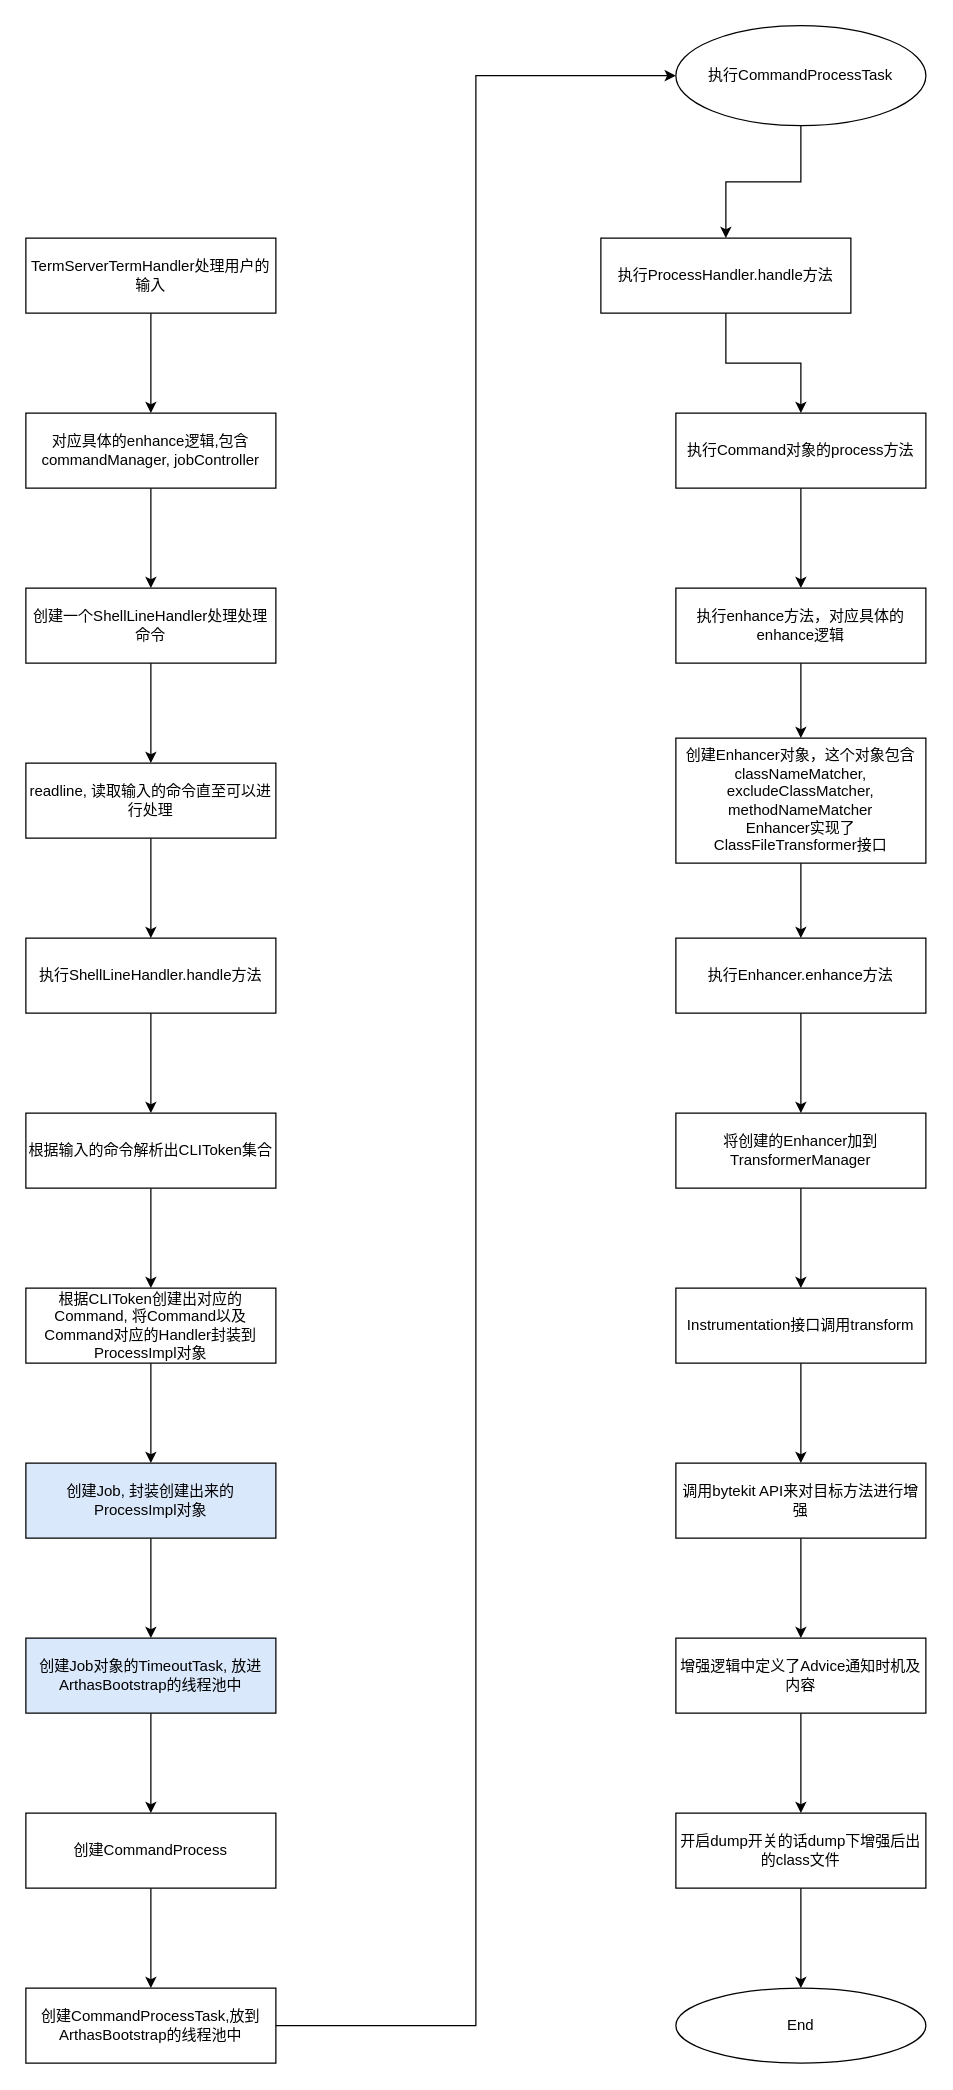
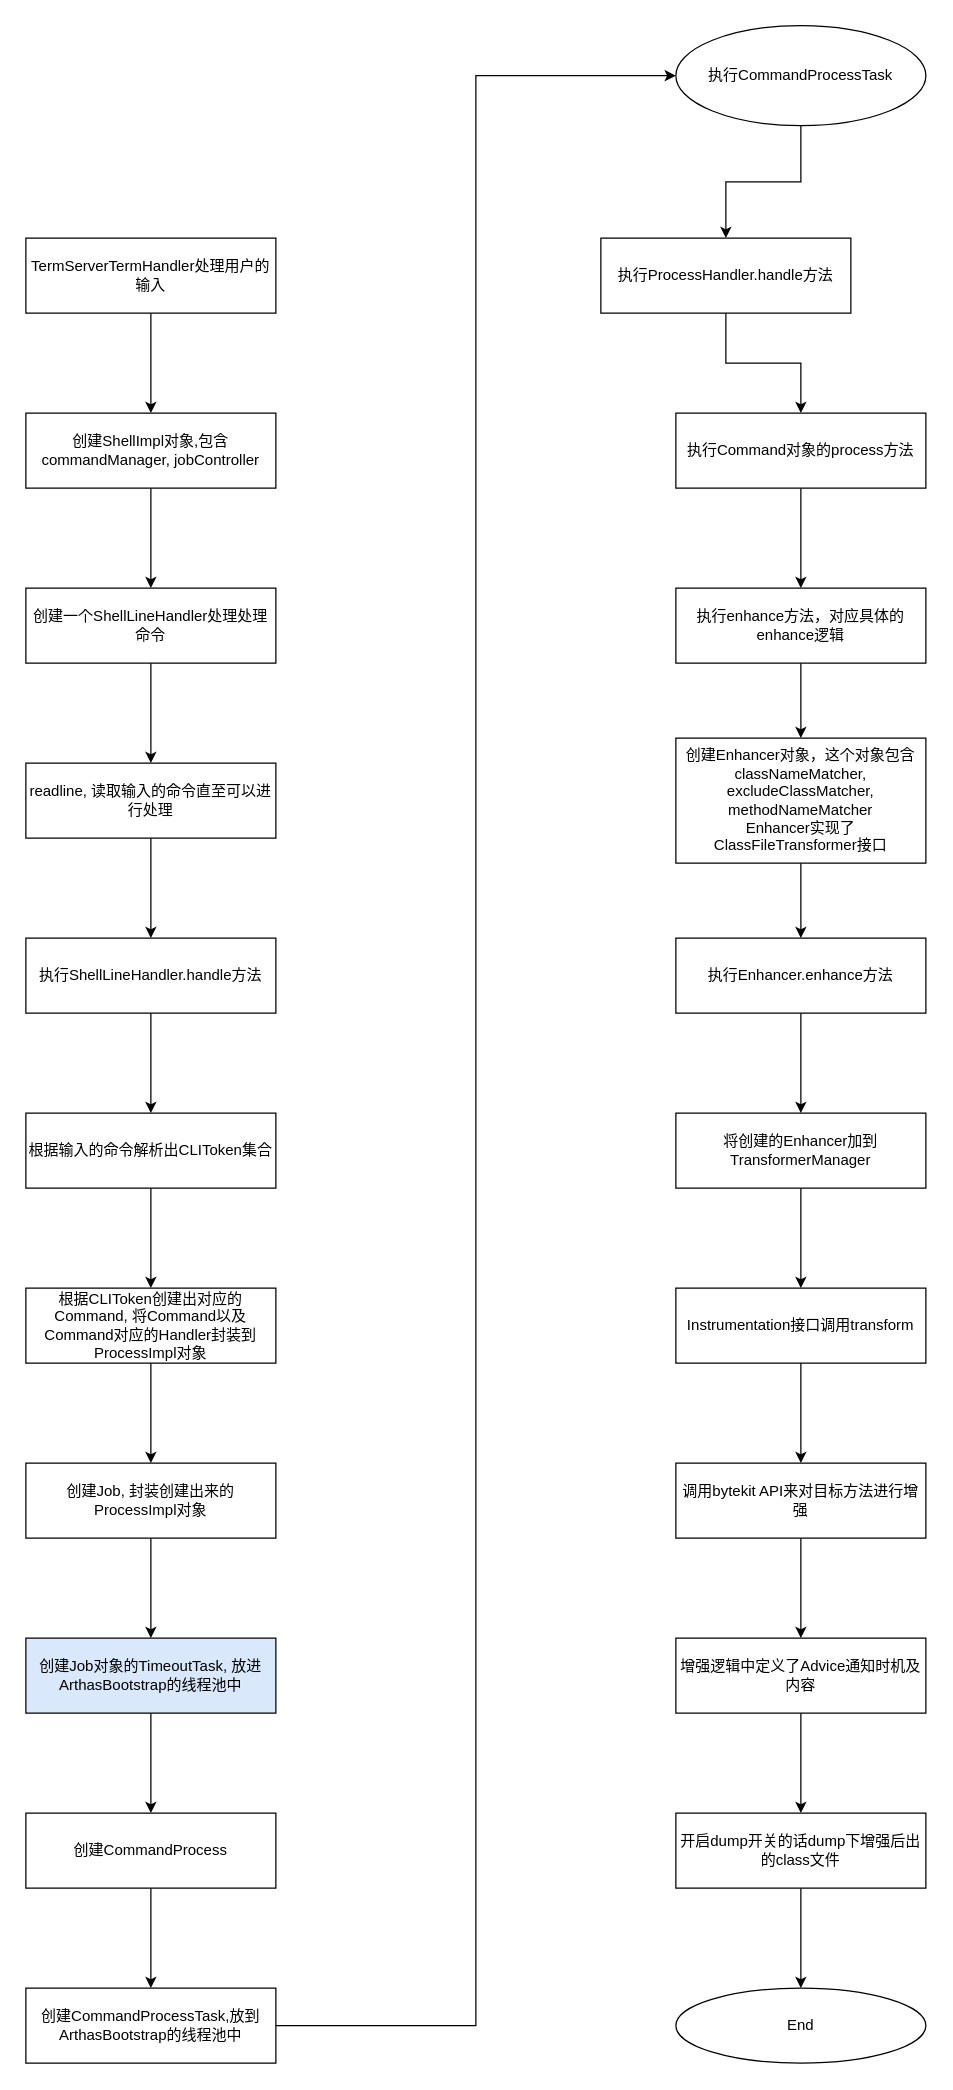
(151, 451) -> (151, 451)
(151, 1501) -> (151, 1501)
